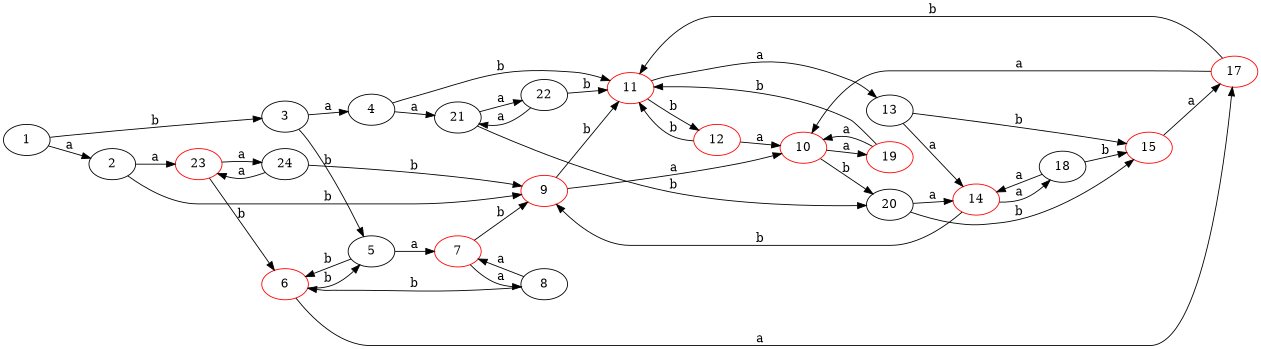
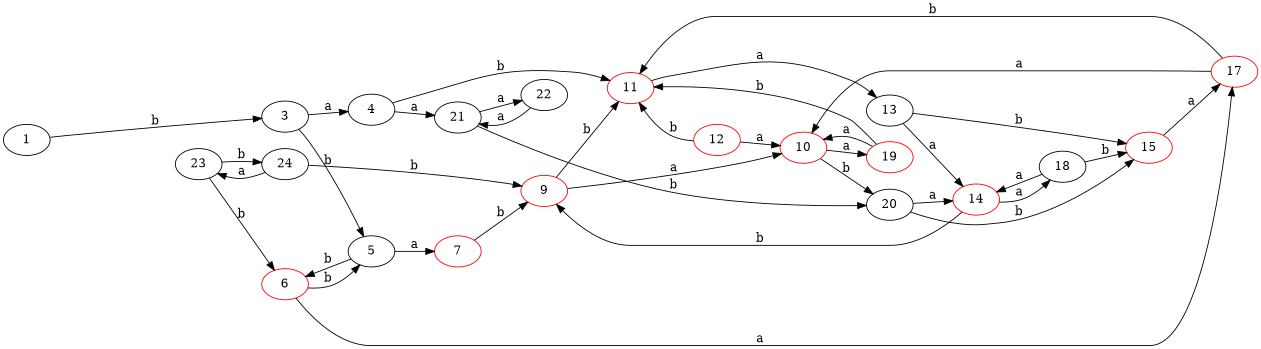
(583, 92) -> none
(669, 113) -> none
(242, 155) -> (242, 155)
(112, 164) -> none
(199, 164) -> (199, 164)
(544, 284) -> none
